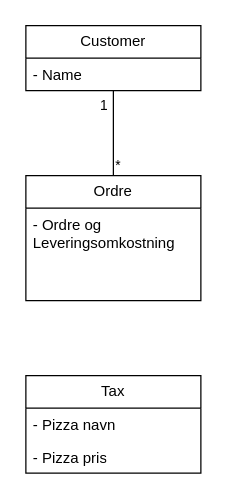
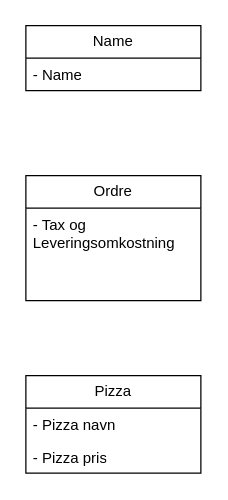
(113, 42) -> (113, 42)
(113, 132) -> none
(114, 235) -> (114, 235)
(113, 392) -> (113, 392)
